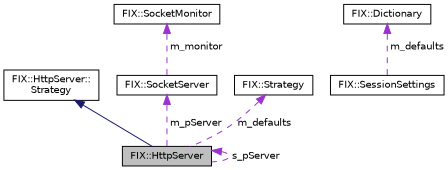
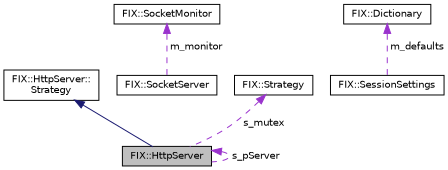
(263, 123) -> (263, 123)
(167, 126) -> none
